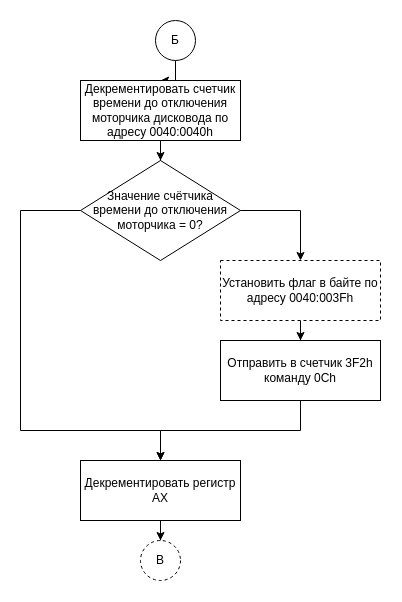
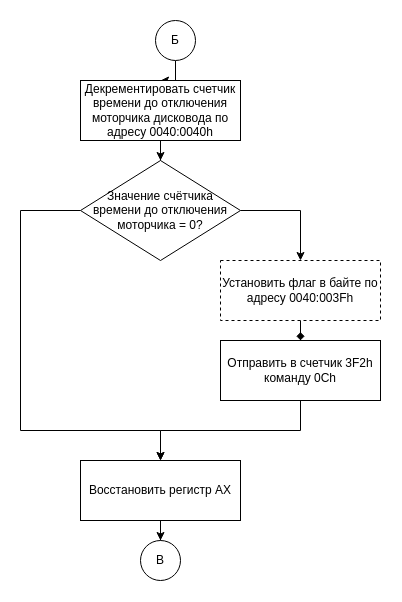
(301, 332) -> (301, 332)
(161, 491) -> (161, 491)
(161, 561) -> (161, 561)
